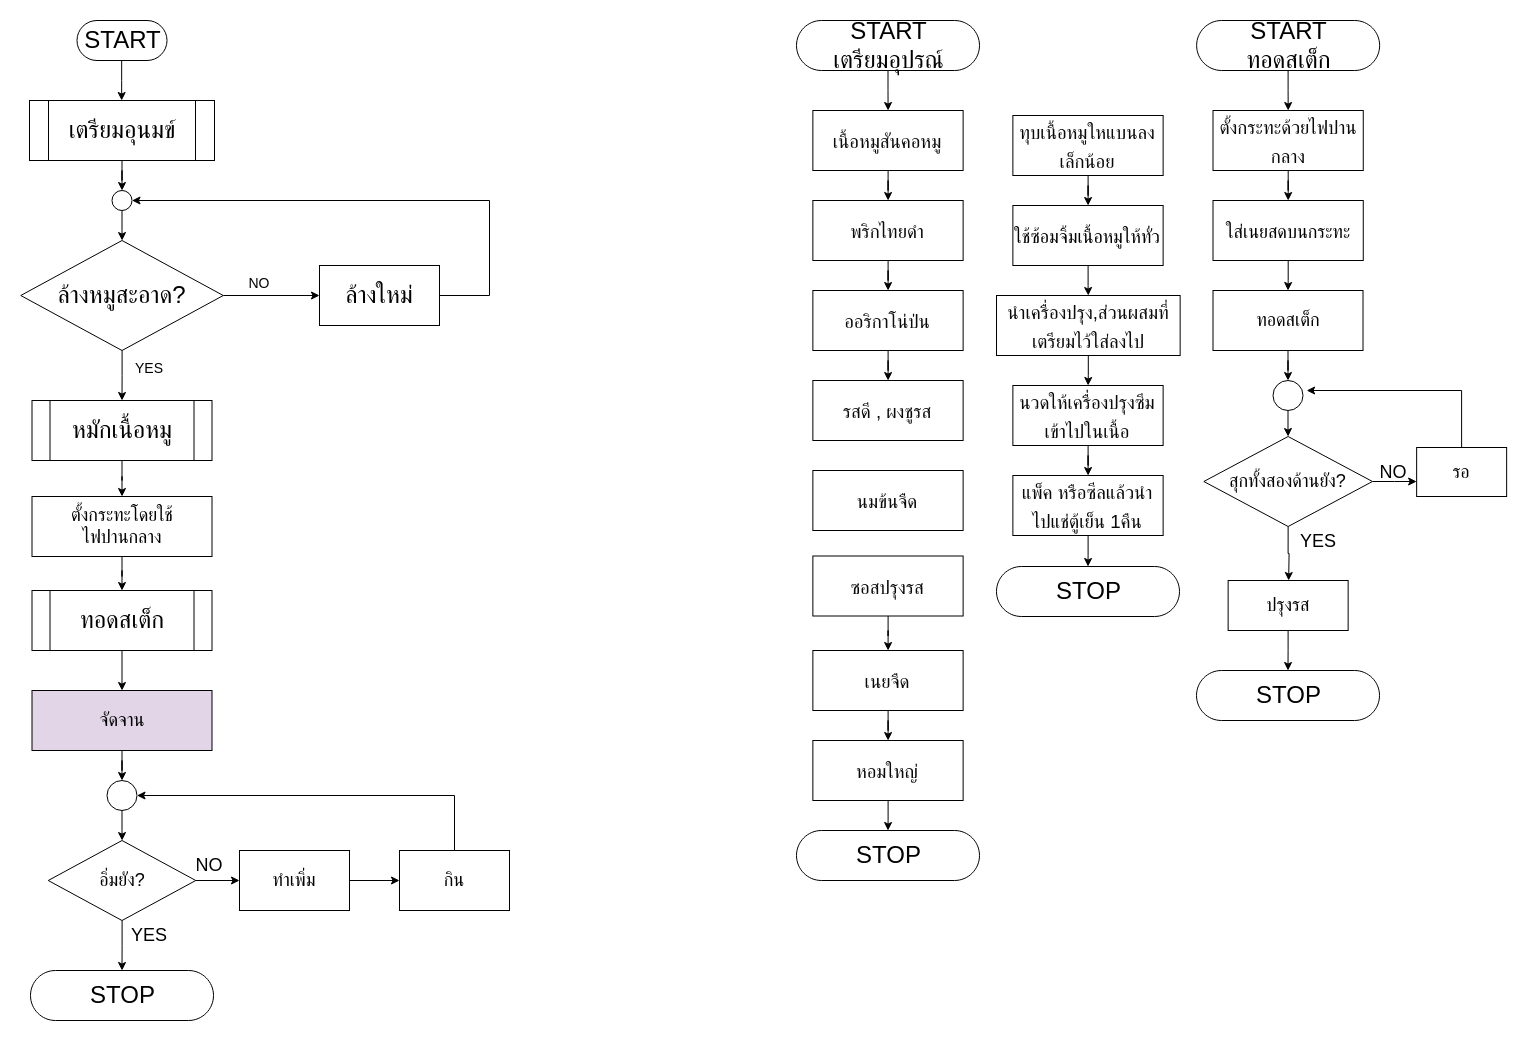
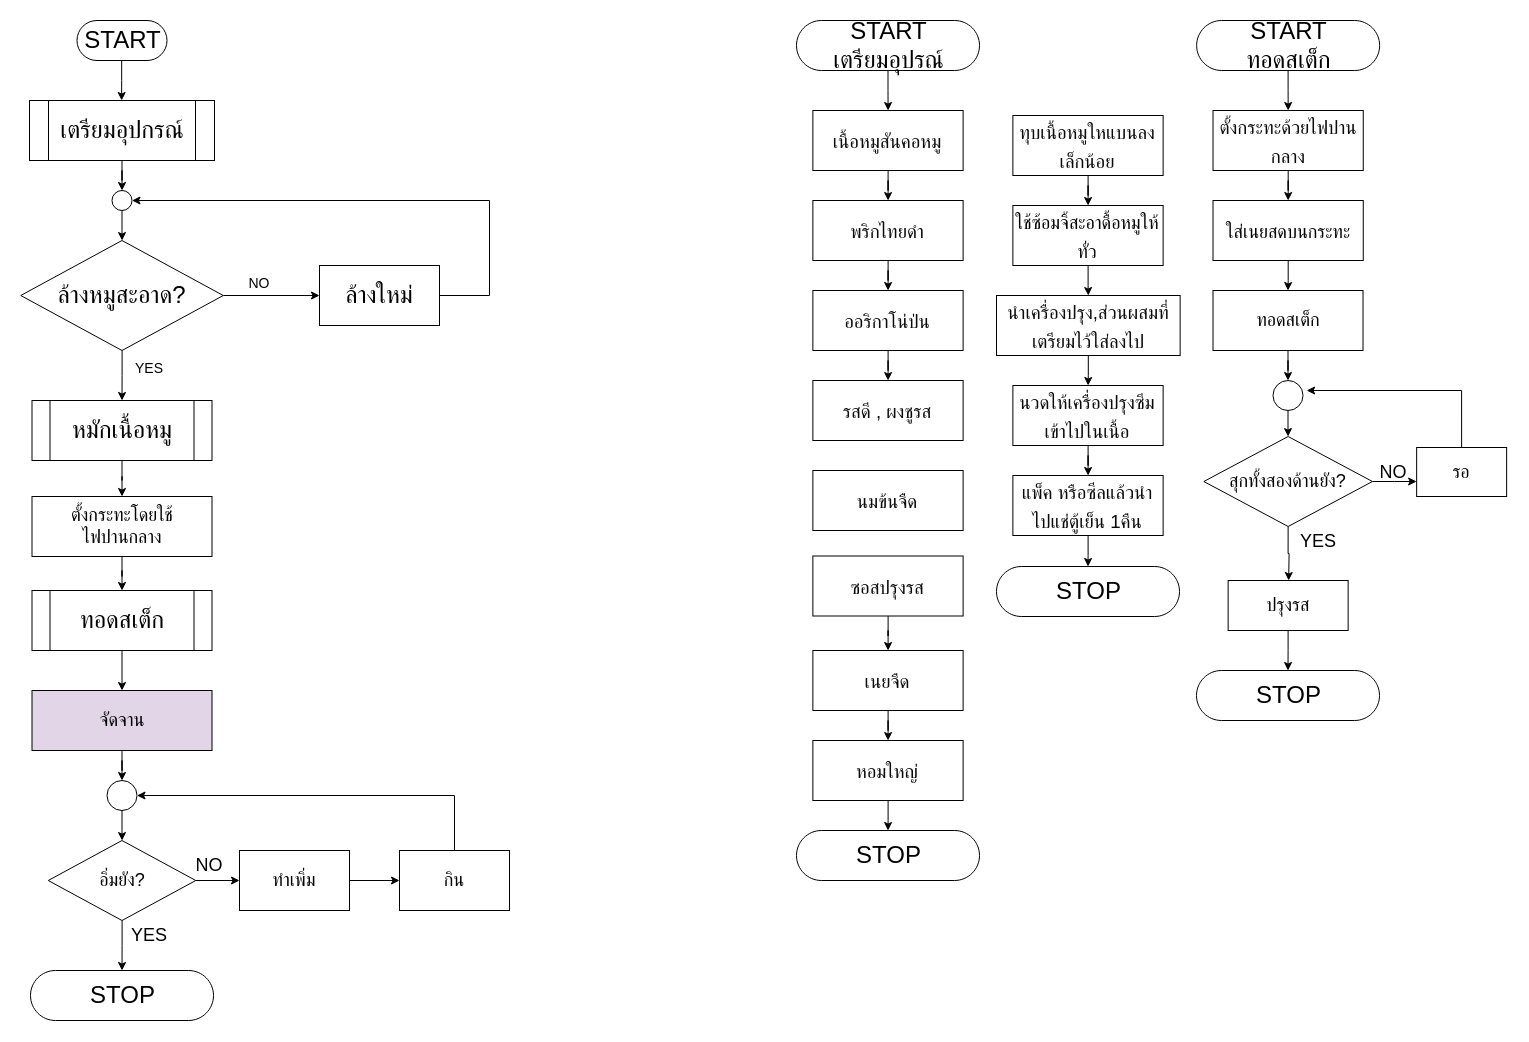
(123, 131) -> (123, 131)
(1088, 236) -> (1088, 236)
